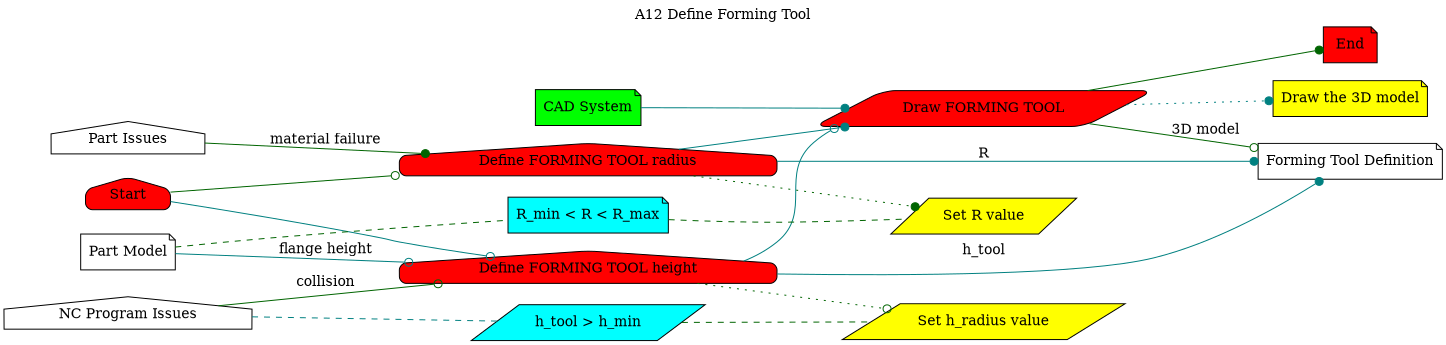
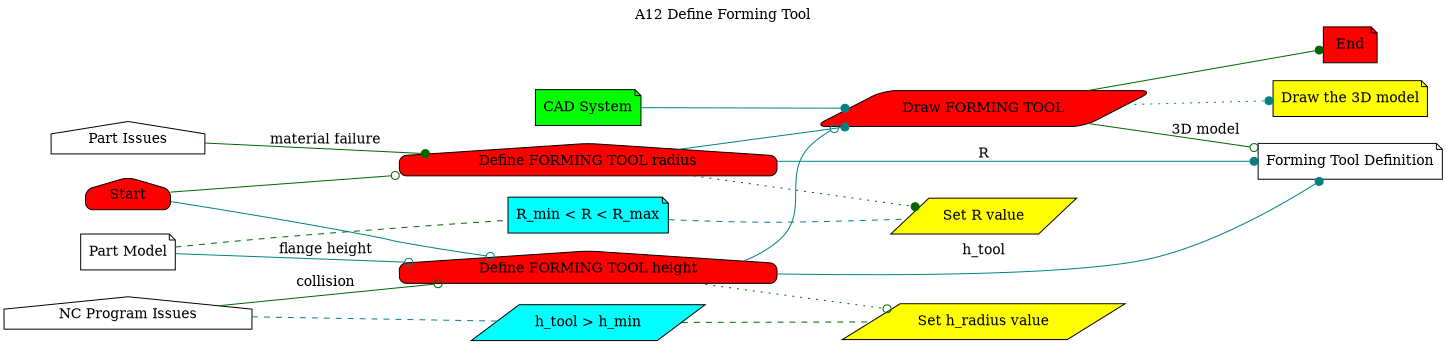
(782, 222) -> (782, 222)
